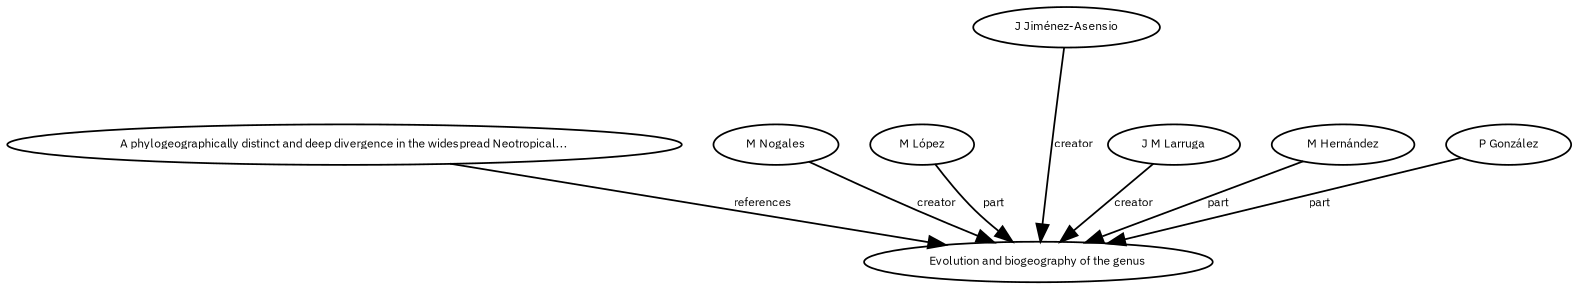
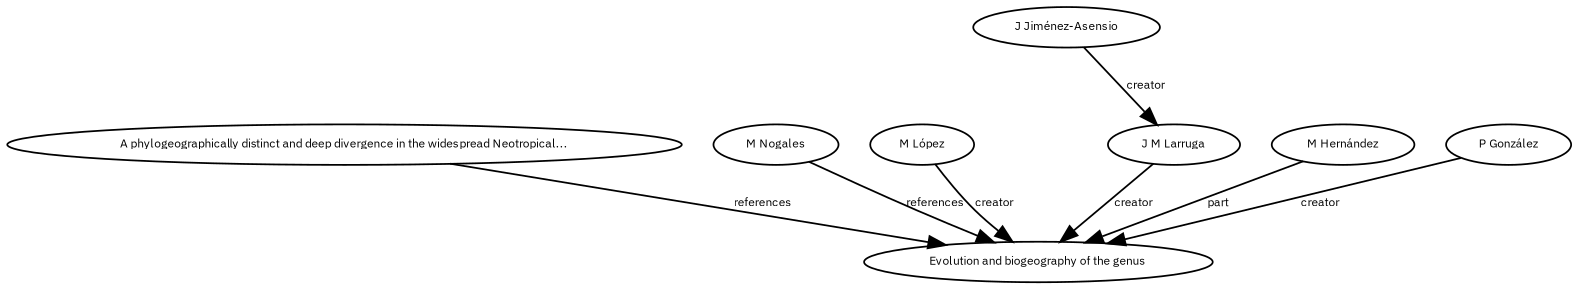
(1053, 136) -> (1114, 80)
(936, 203) -> (936, 203)
(994, 203) -> (994, 203)
(1320, 203) -> (1320, 203)
